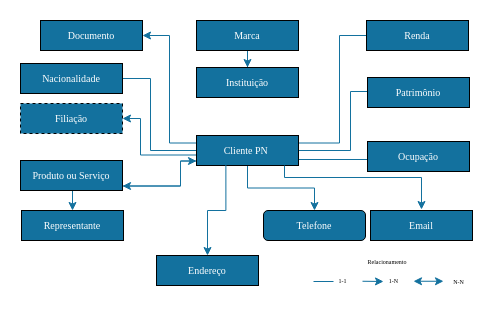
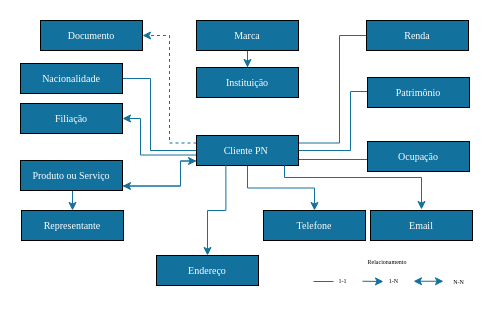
(170, 92) -> (170, 92)
(72, 119) -> (72, 119)
(315, 226) -> (315, 226)
